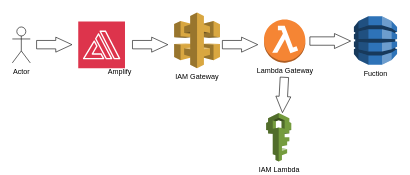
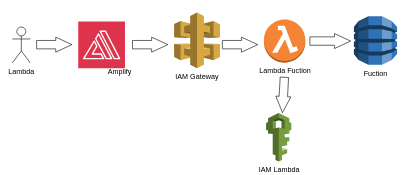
(286, 71) -> (286, 71)
(22, 72) -> (22, 72)
